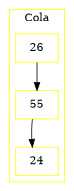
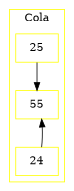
(37, 48) -> (37, 48)
(32, 129) -> (42, 137)
